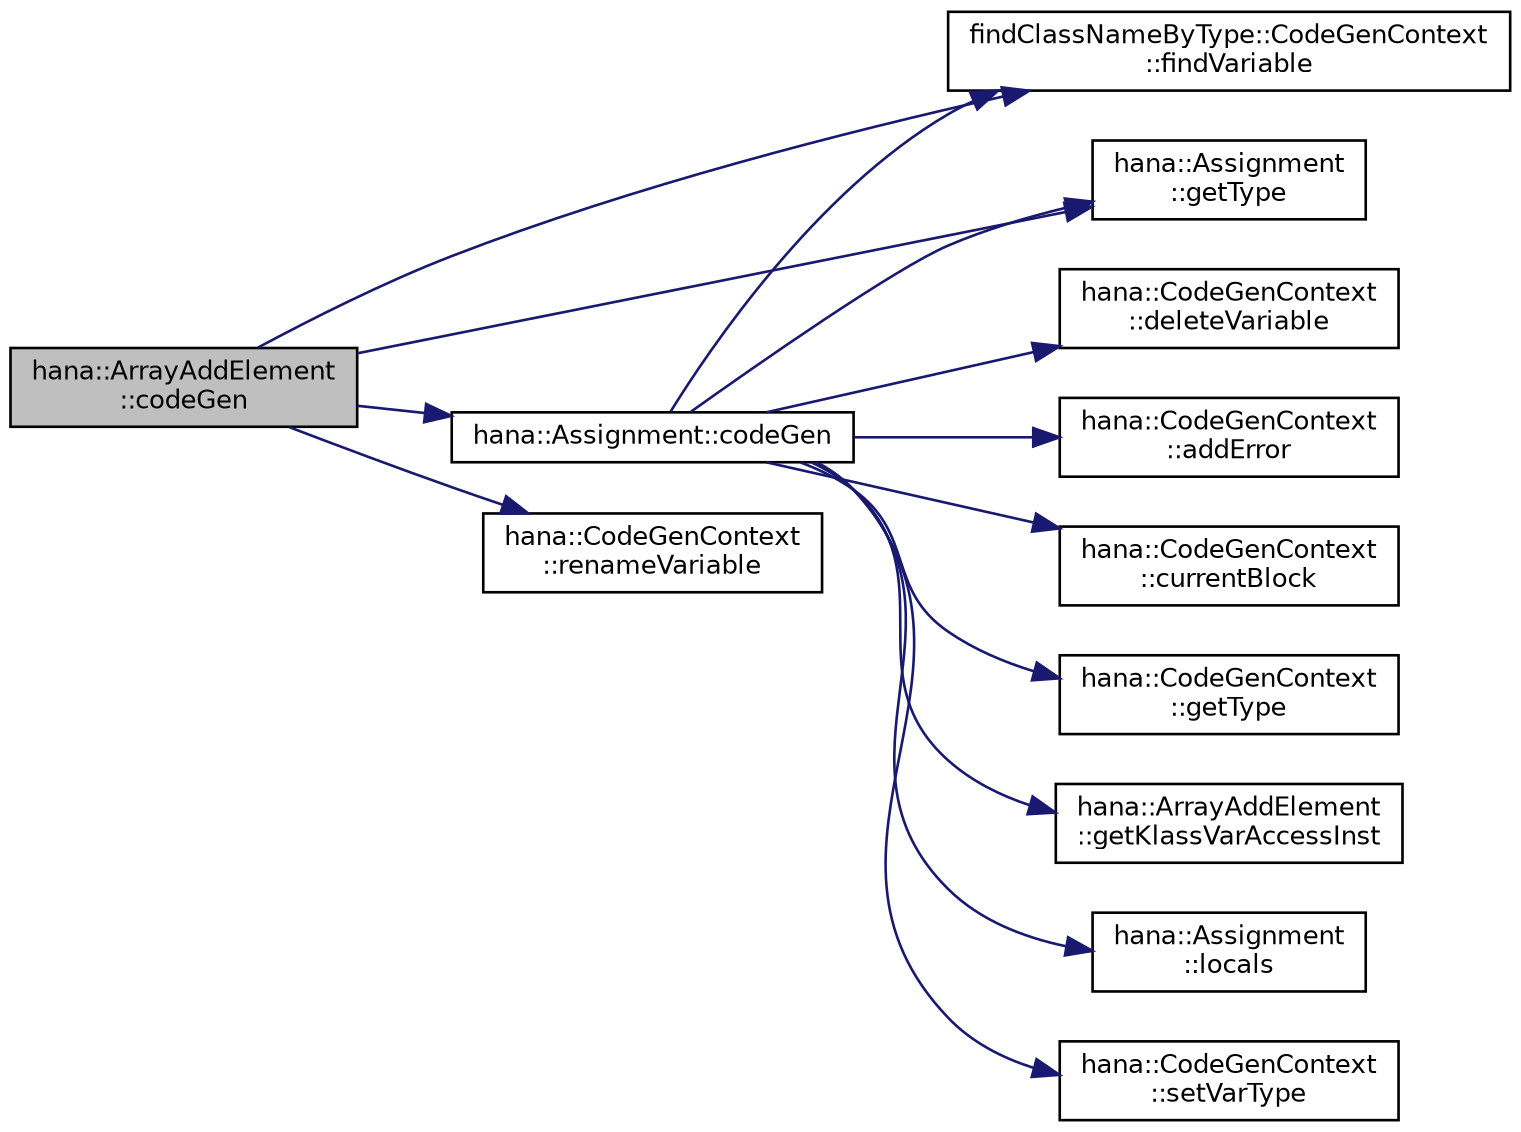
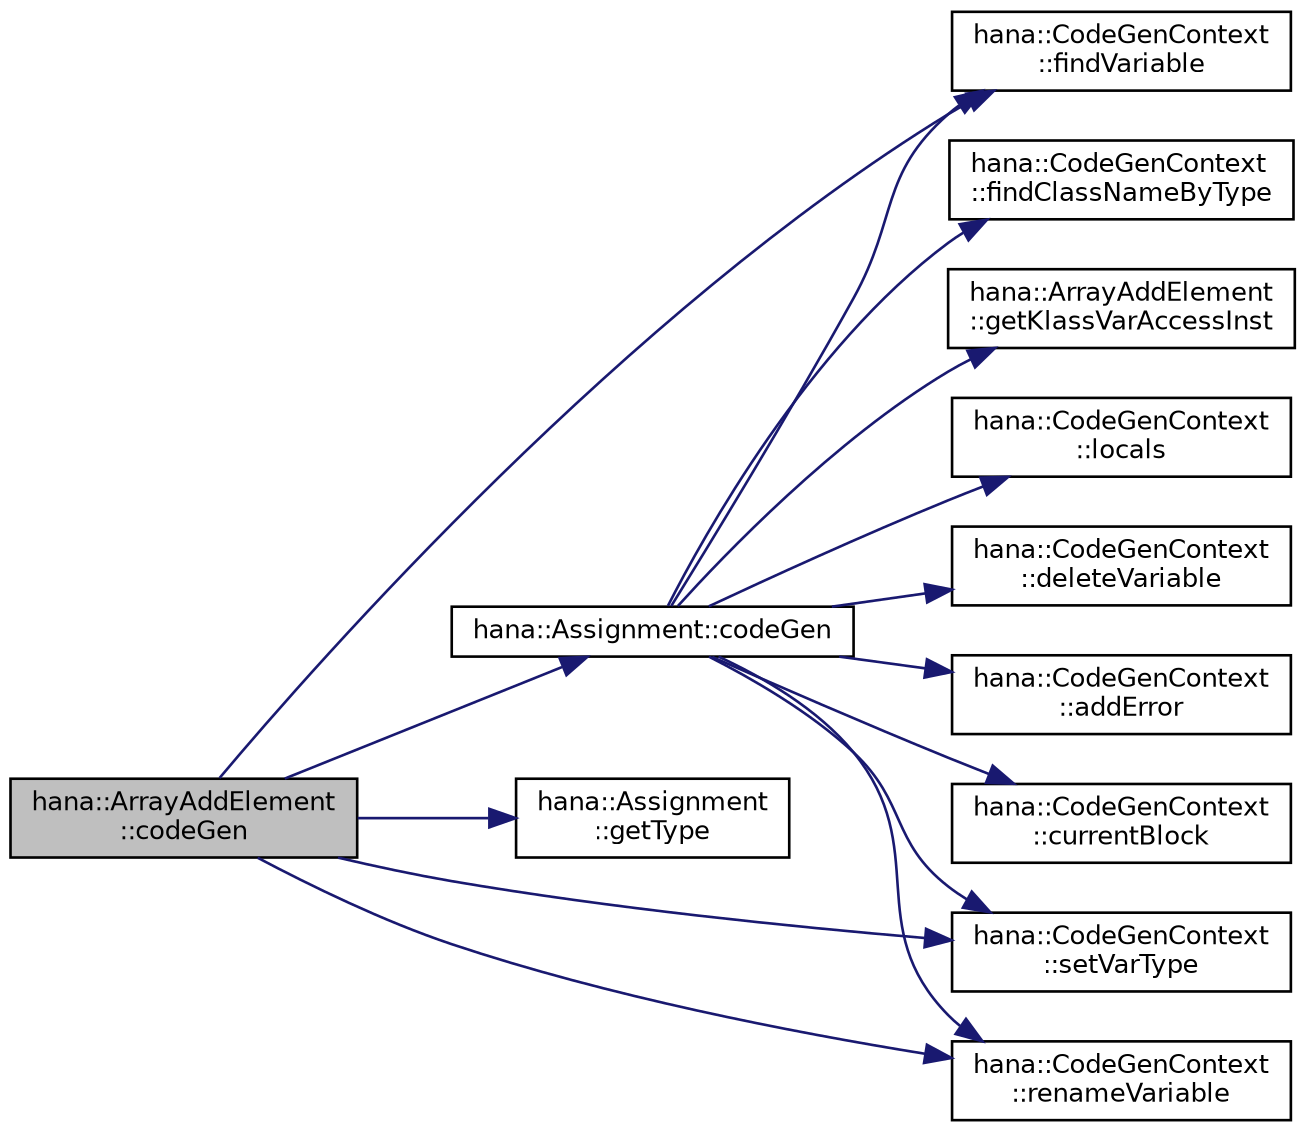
(1229, 51) -> (1121, 51)
(869, 290) -> (895, 857)
(1229, 695) -> (1121, 180)
none -> (630, 907)
(1229, 952) -> (1121, 437)
